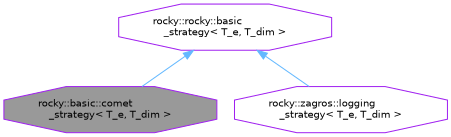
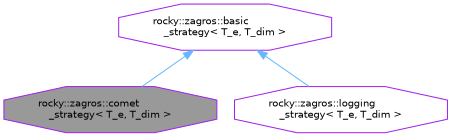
(225, 27) -> (225, 27)
(110, 110) -> (110, 110)
